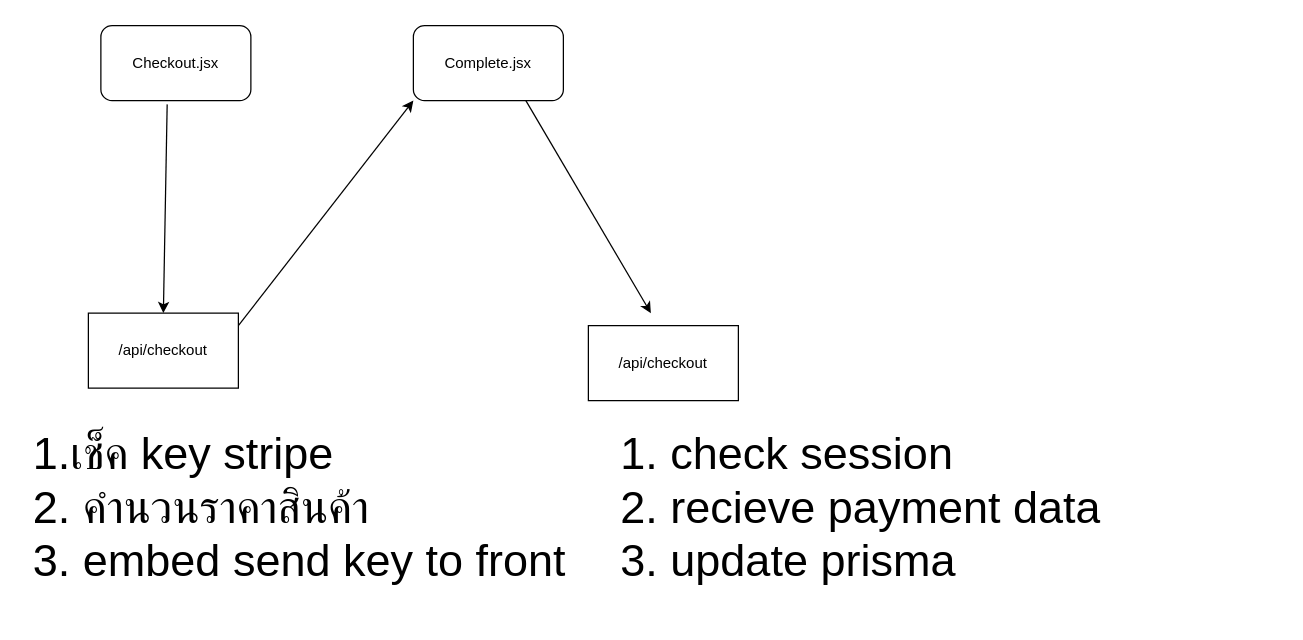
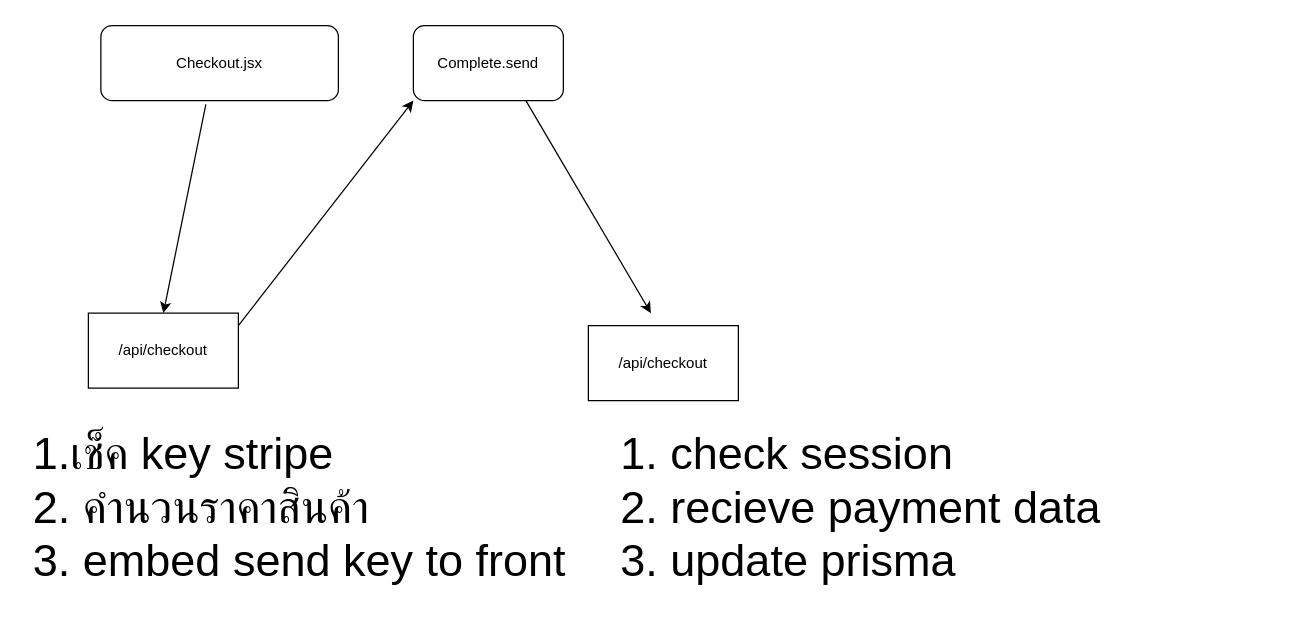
(176, 63) -> (219, 63)
(488, 63) -> (488, 63)
